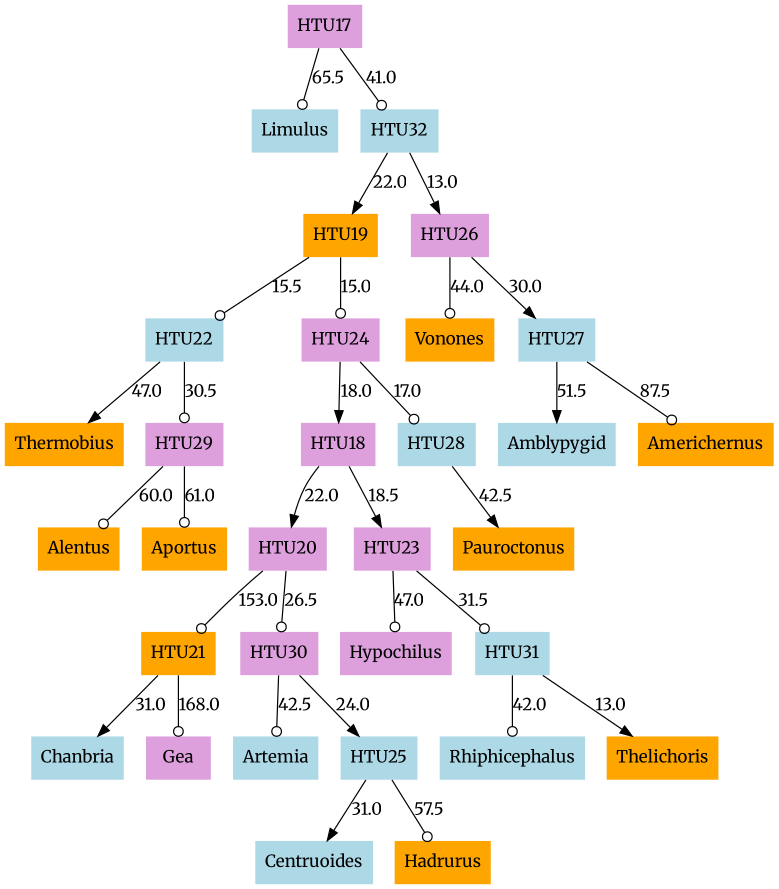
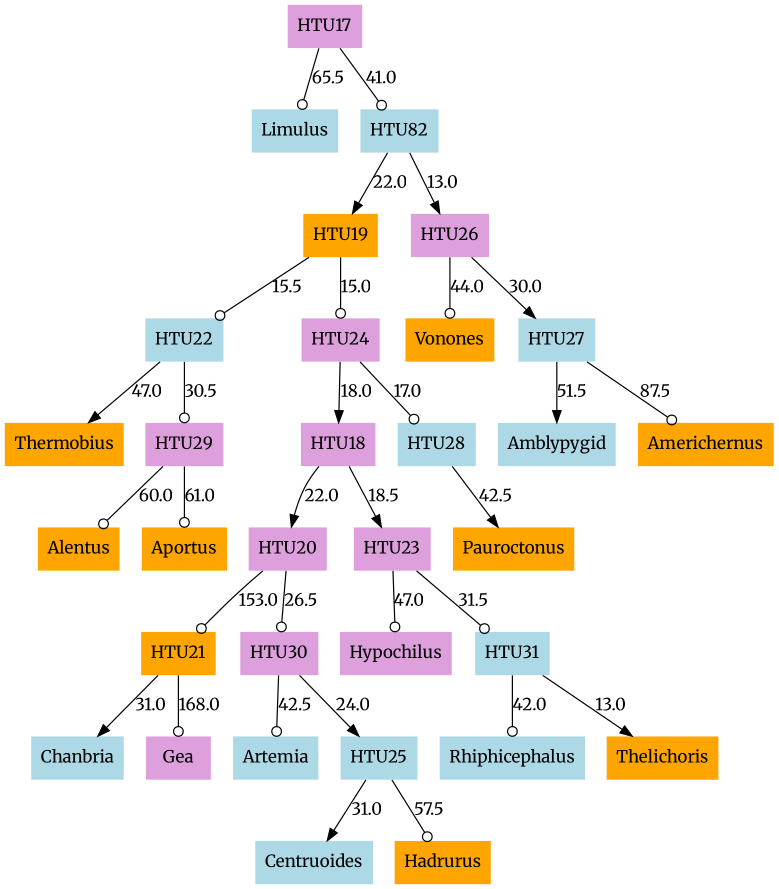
(399, 131) -> (399, 131)
